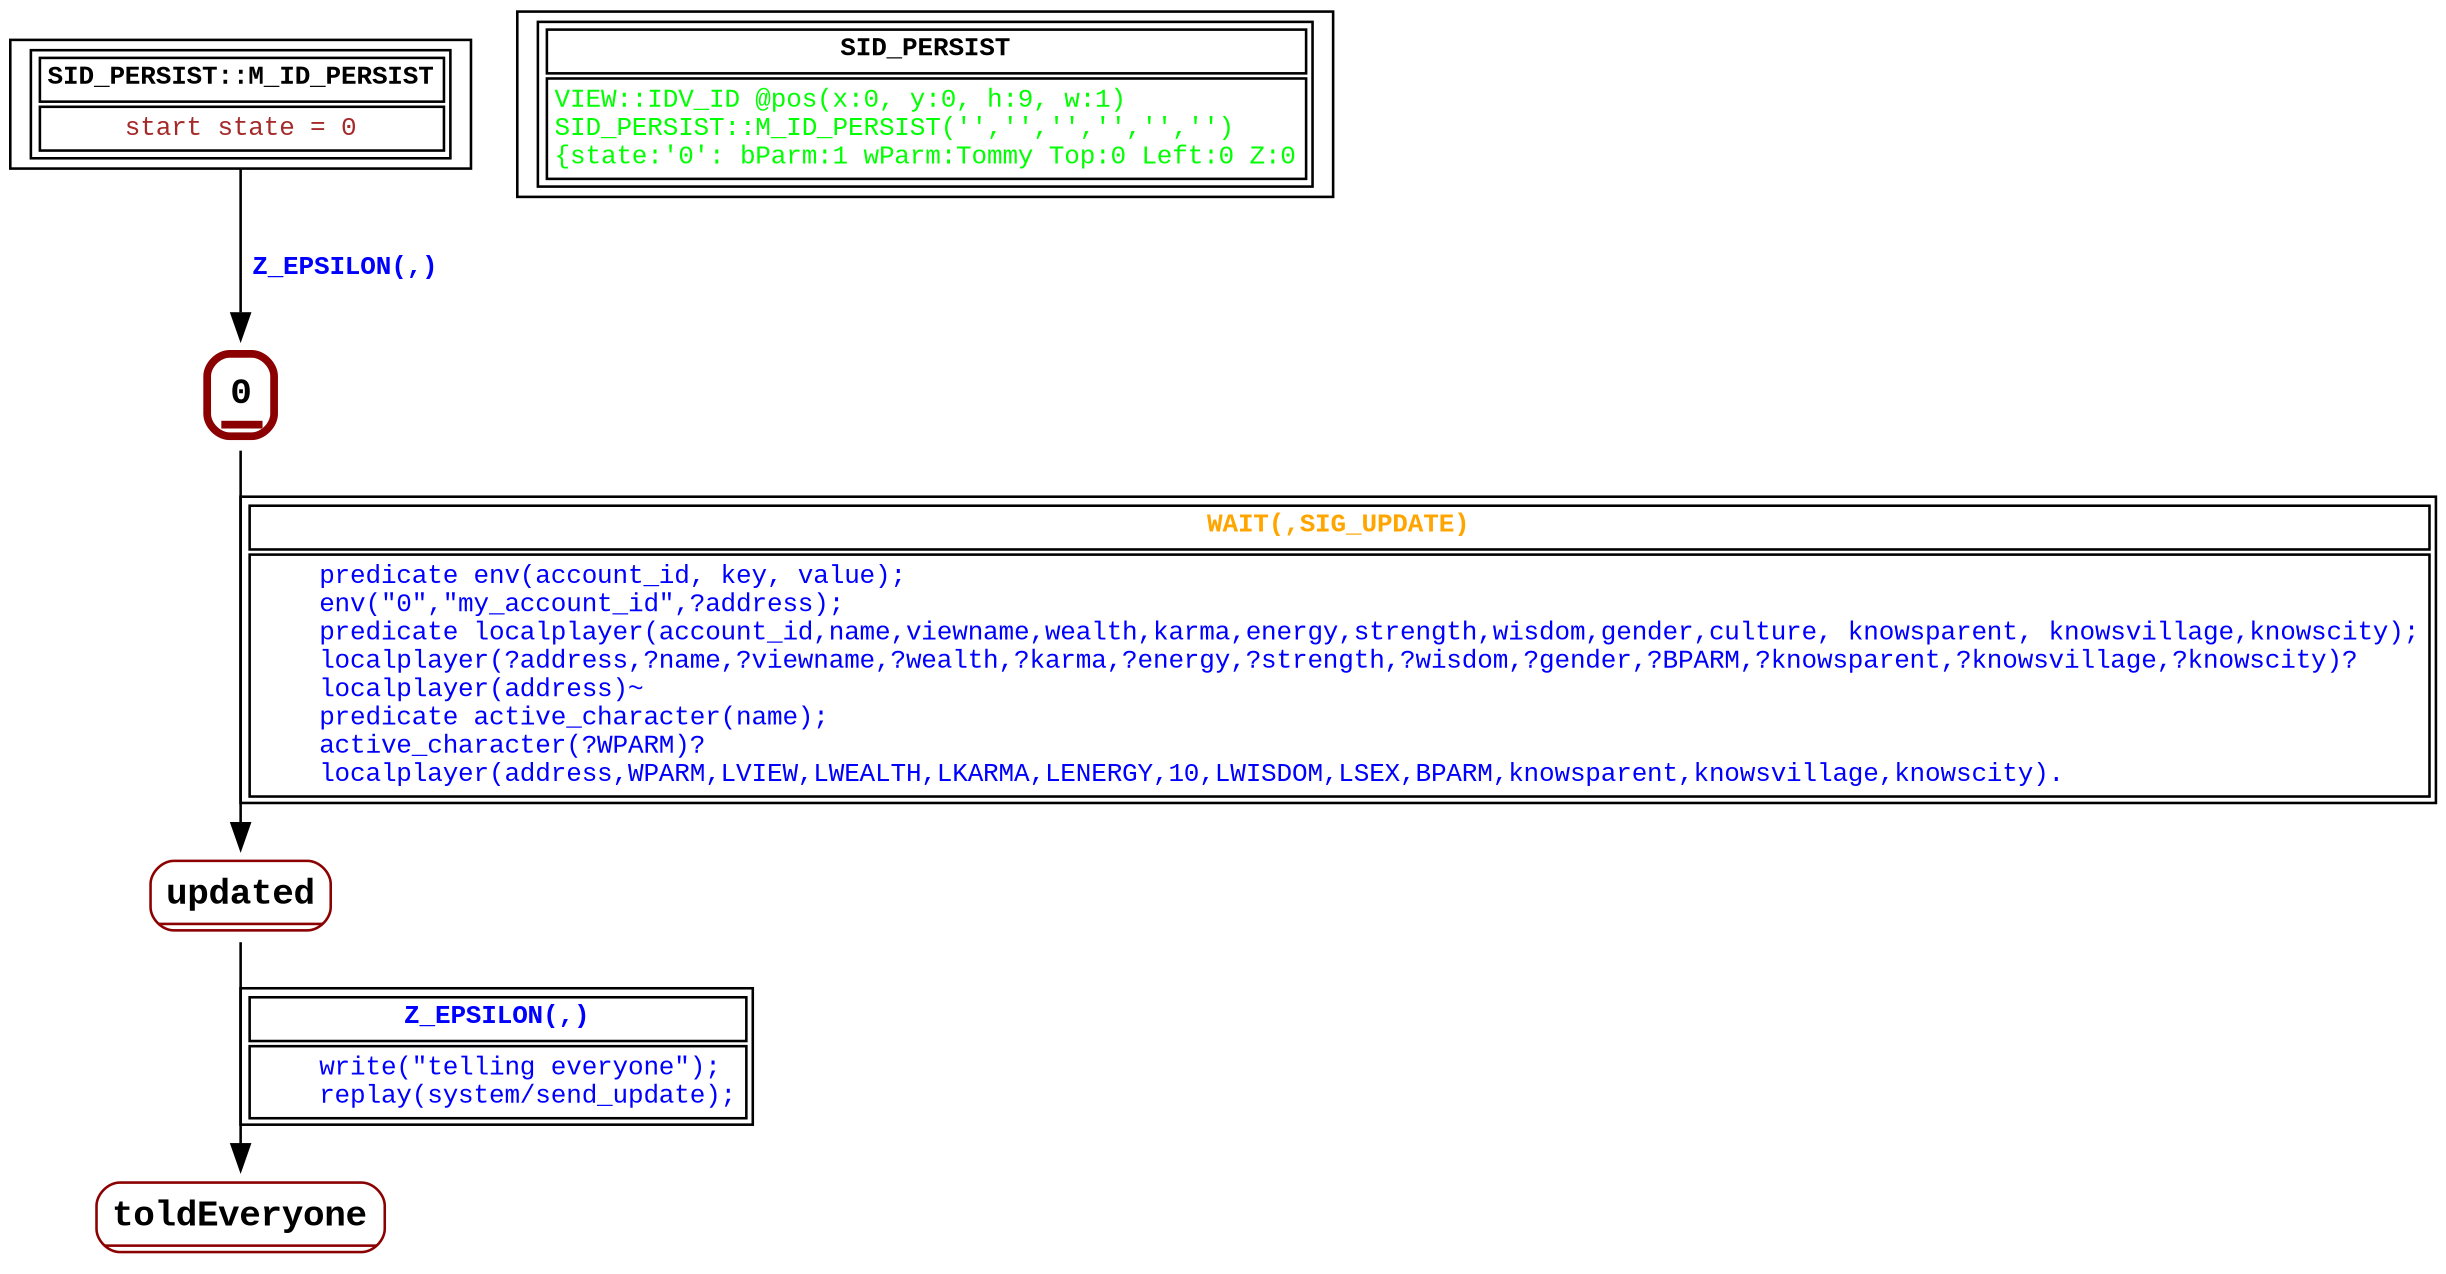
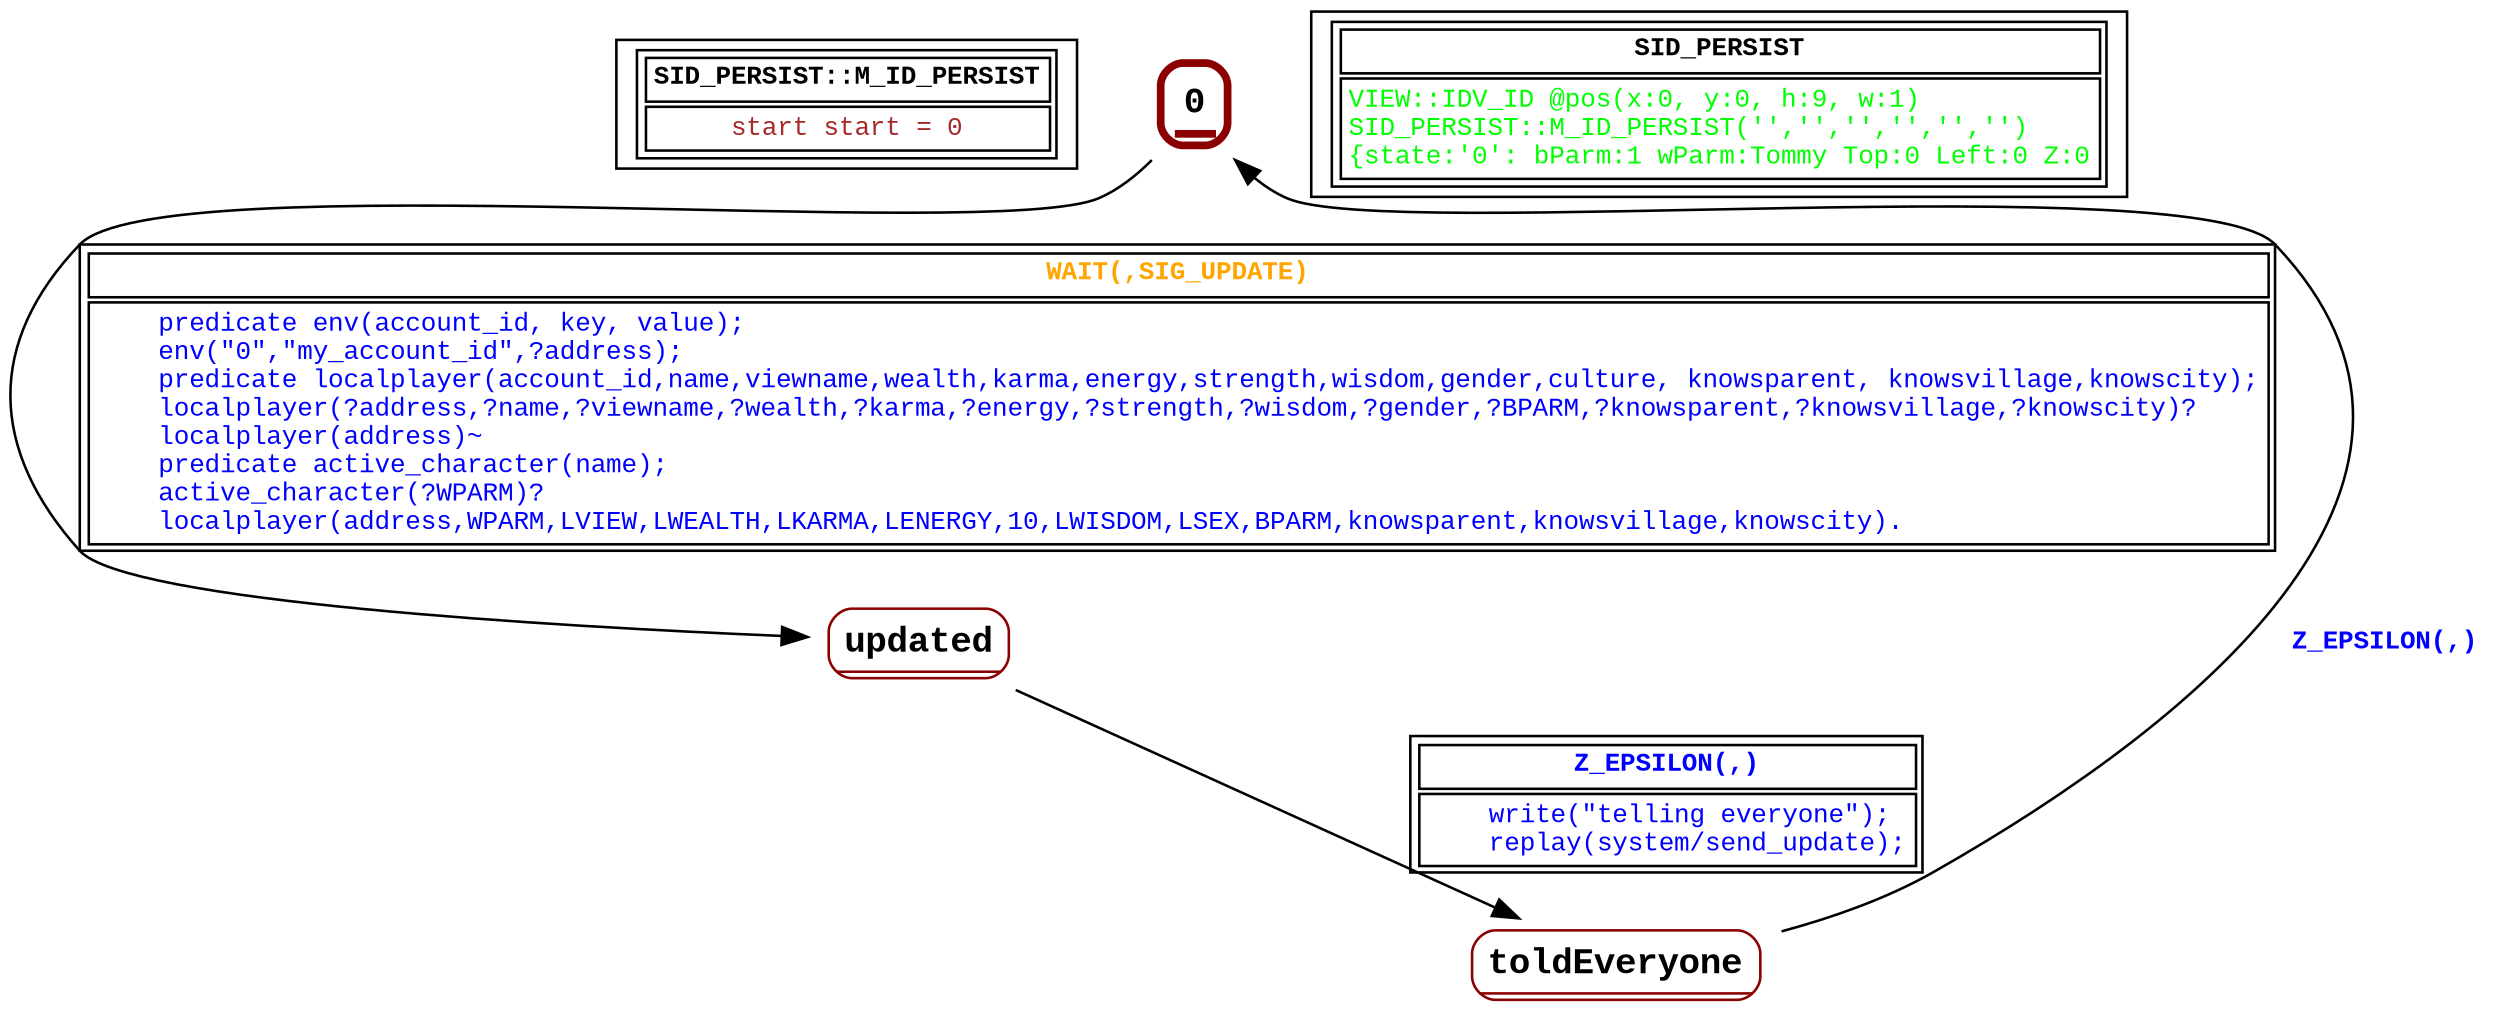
(242, 127) -> (848, 127)
(241, 241) -> (2259, 238)
